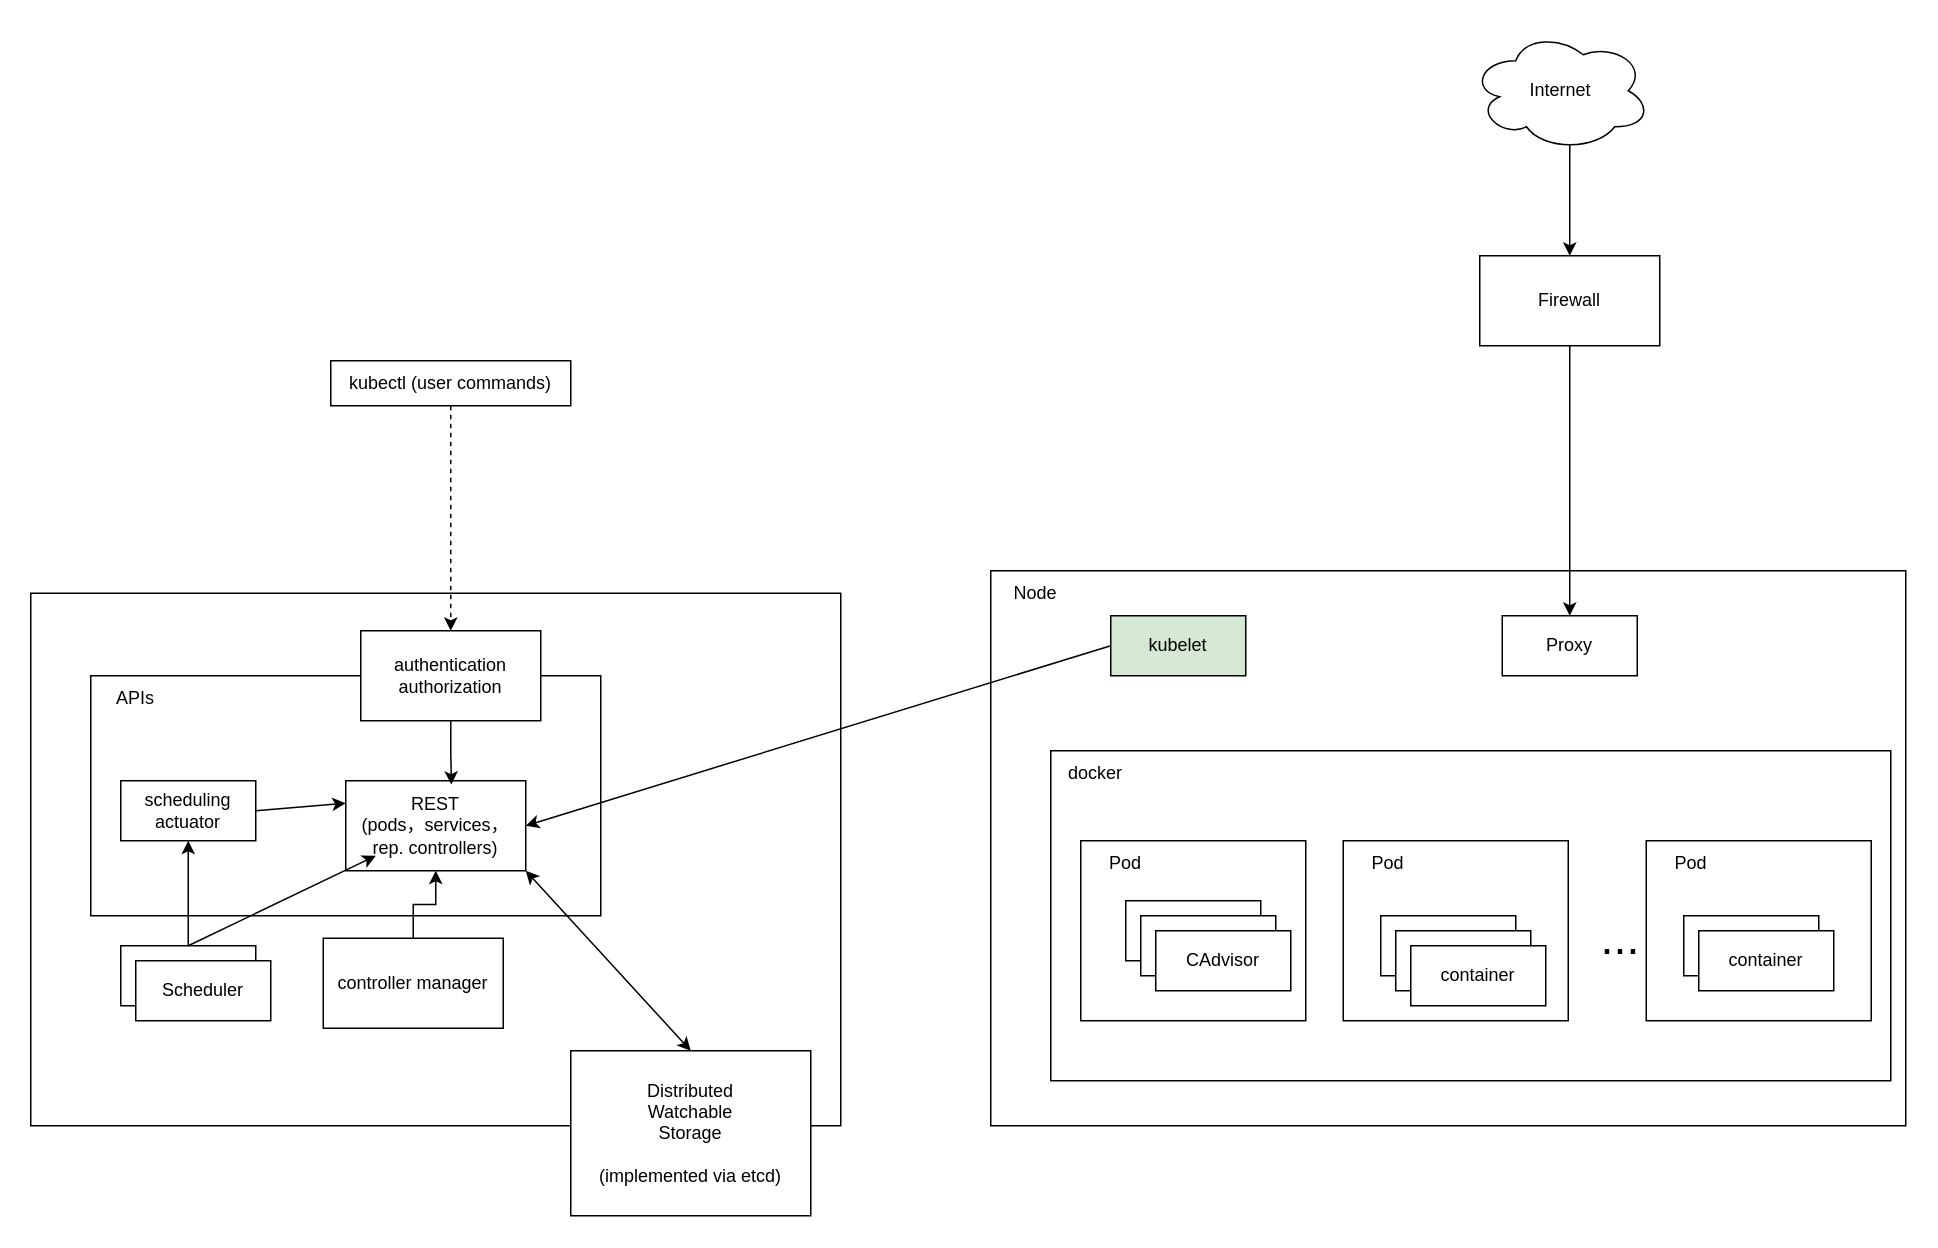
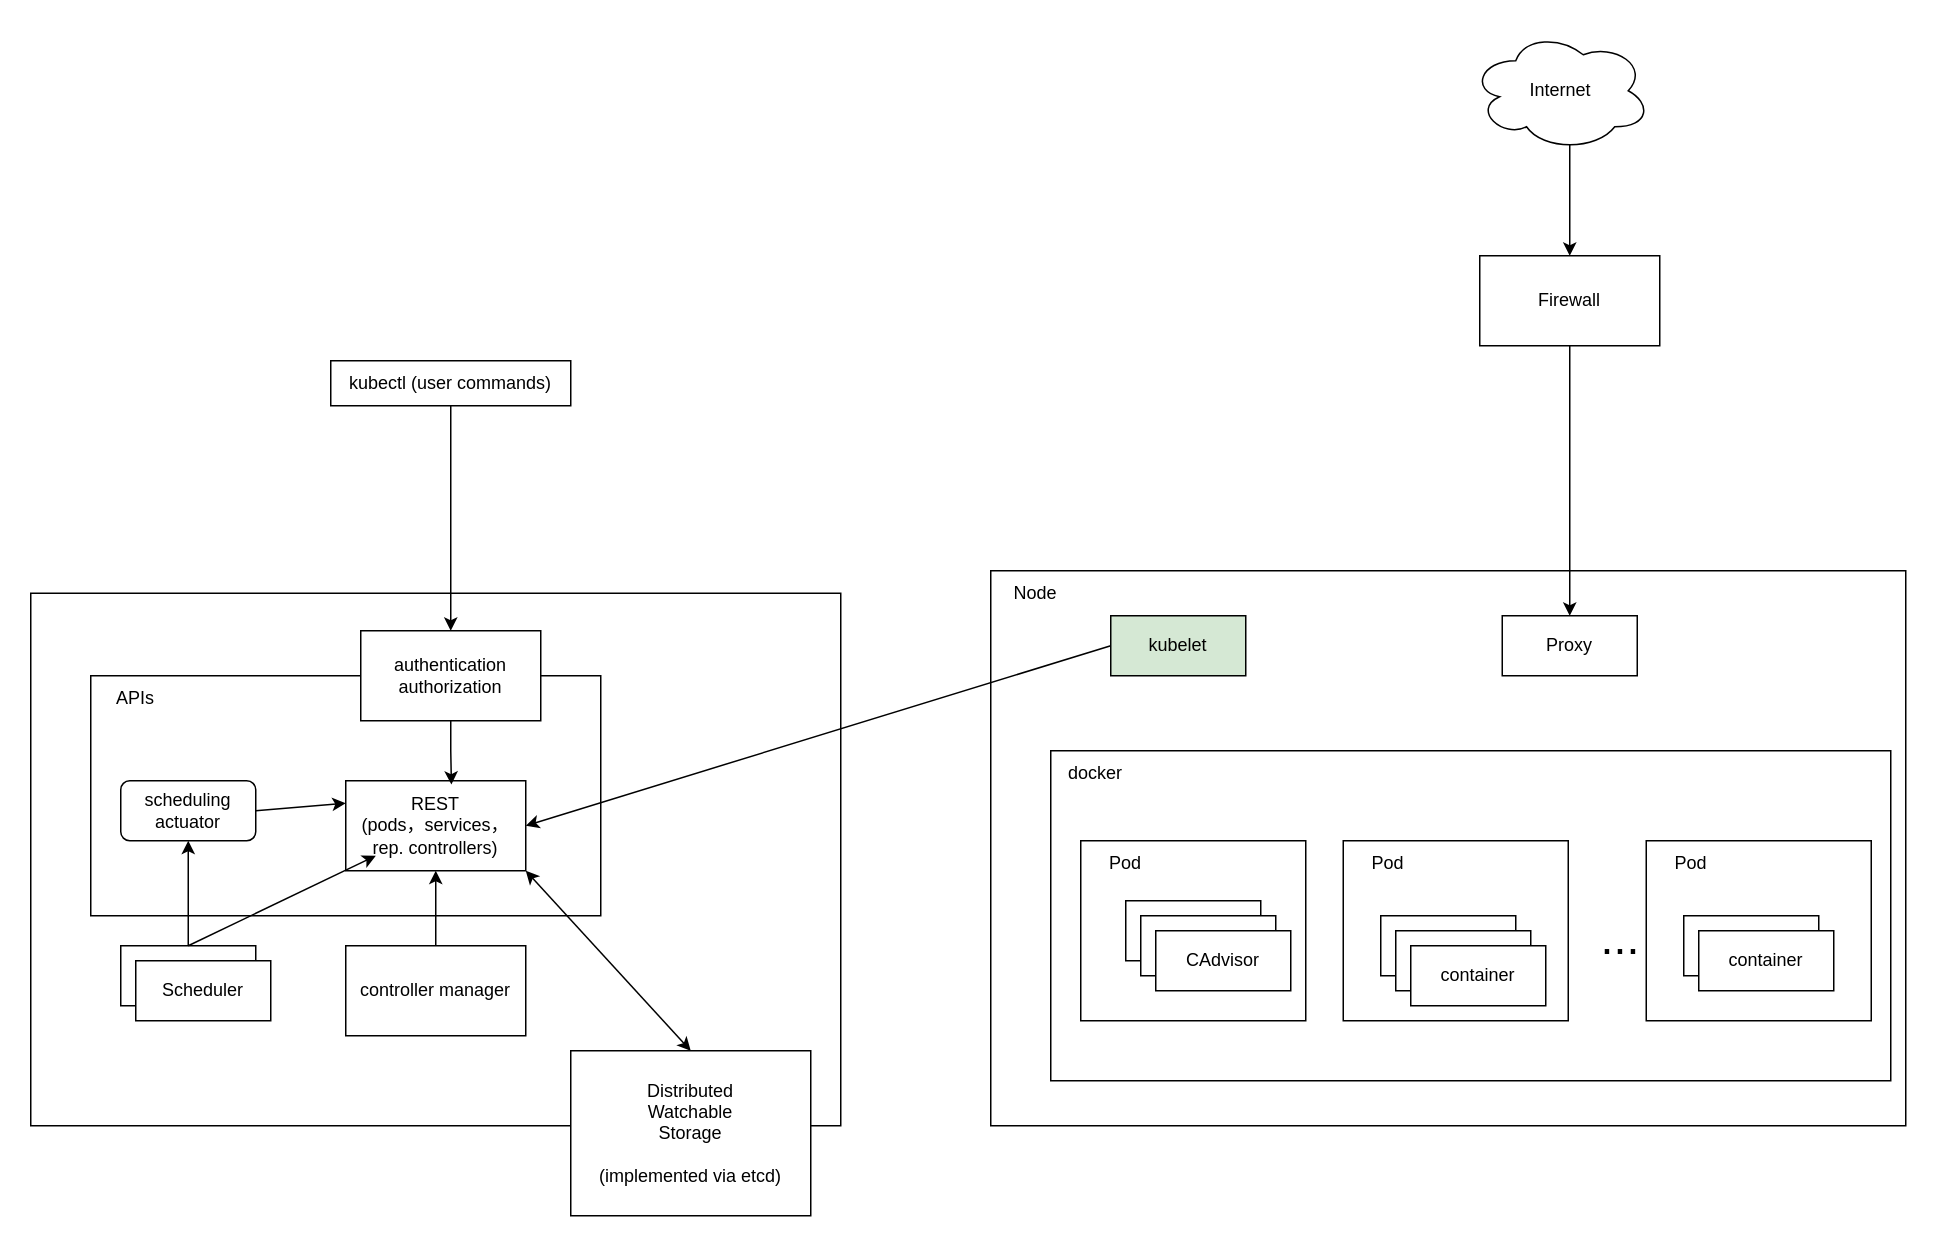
(451, 514) -> (451, 514)
(188, 811) -> (188, 811)
(413, 983) -> (436, 991)
